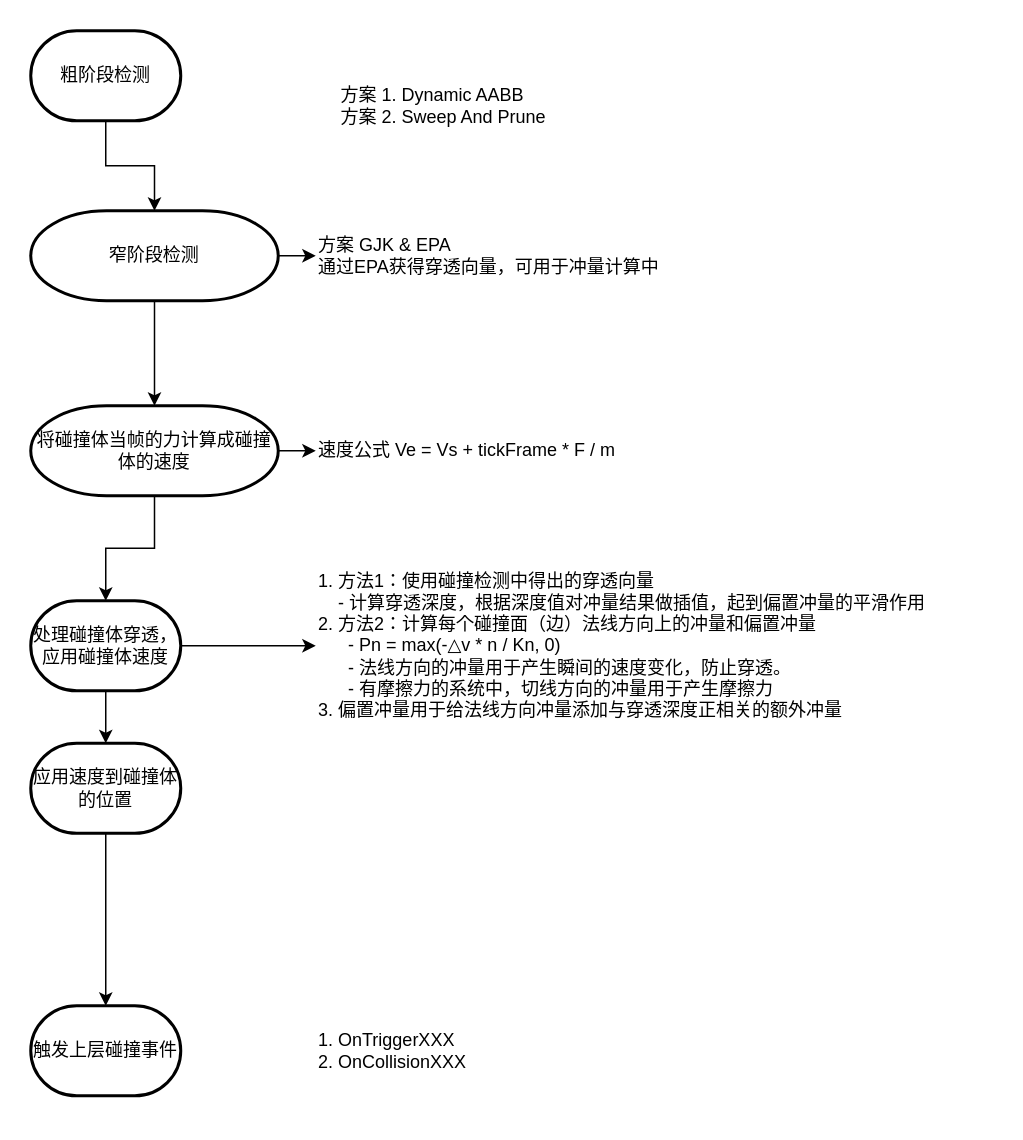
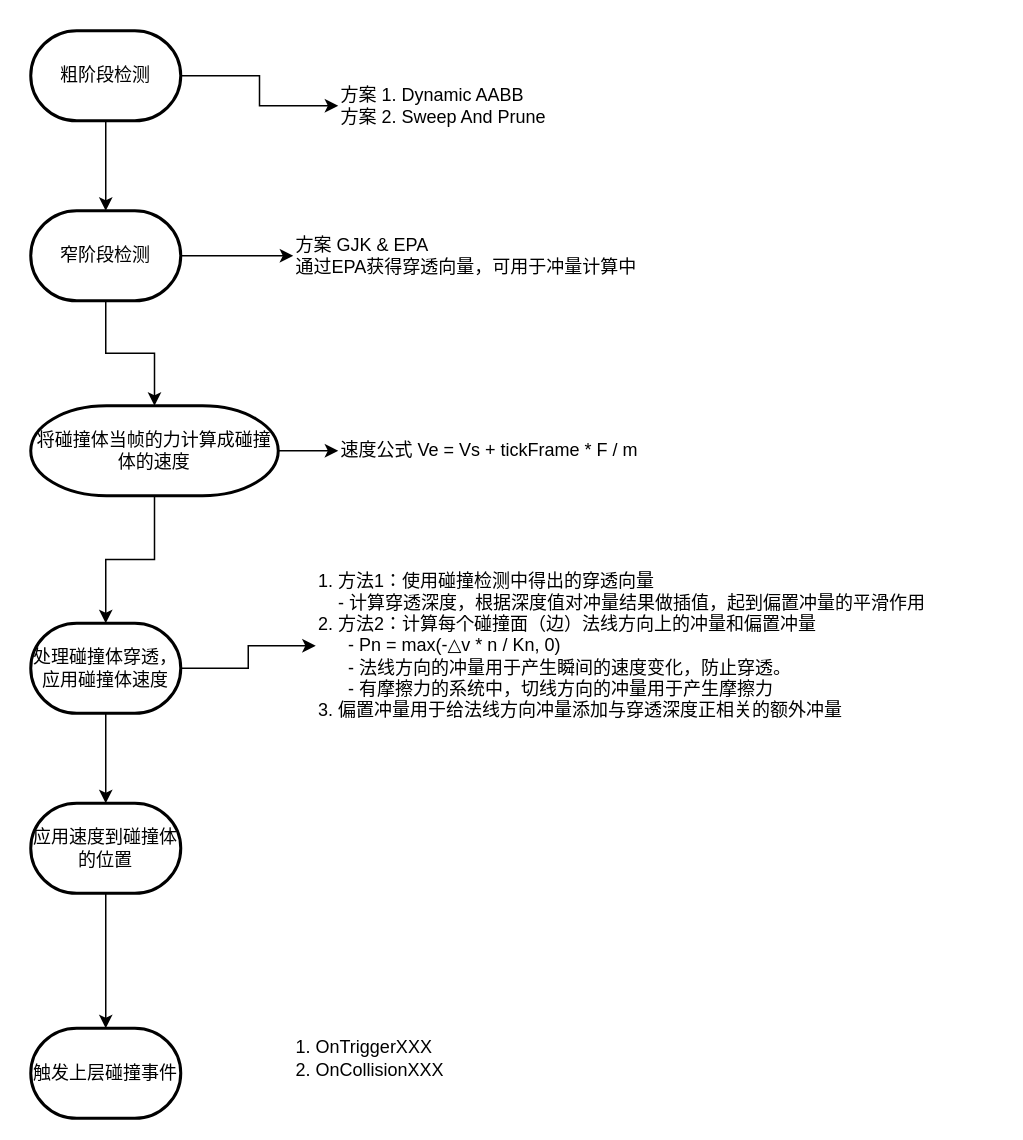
none -> (260, 86)
(155, 256) -> (106, 256)
(518, 256) -> (496, 256)
(488, 451) -> (511, 451)
(106, 646) -> (106, 668)
(106, 788) -> (106, 848)
(106, 1051) -> (106, 1073)
(473, 1051) -> (451, 1058)
